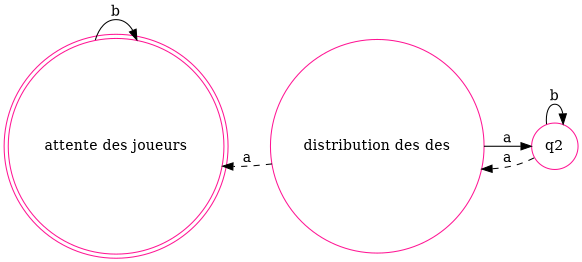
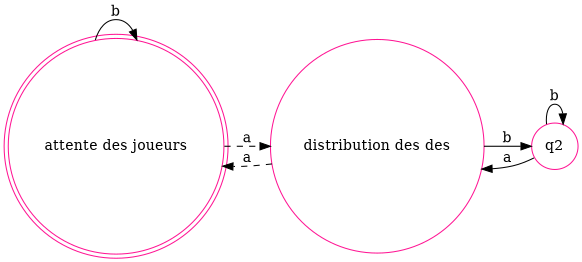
(508, 139) -> (508, 139)
none -> (242, 146)
(514, 166) -> (514, 166)
